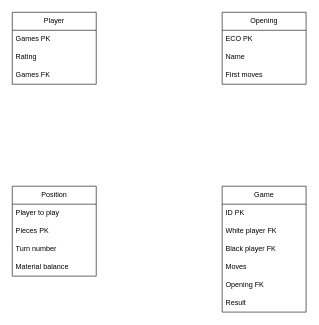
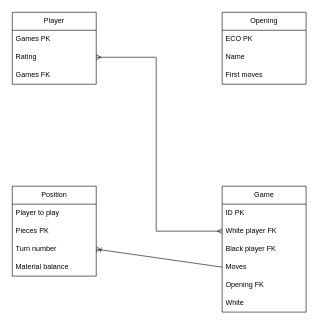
none -> (128, 57)
none -> (160, 258)
(237, 303) -> (235, 303)
